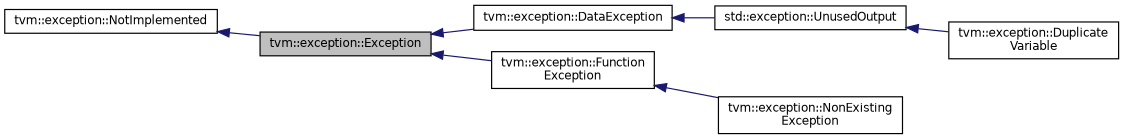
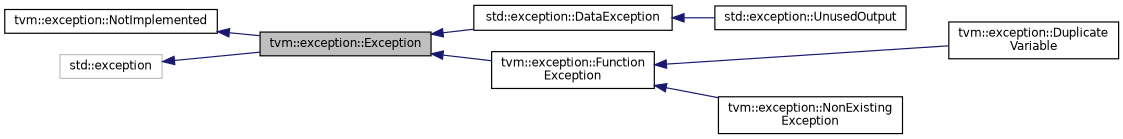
(573, 18) -> (573, 18)
(933, 30) -> (808, 55)
none -> (111, 66)
